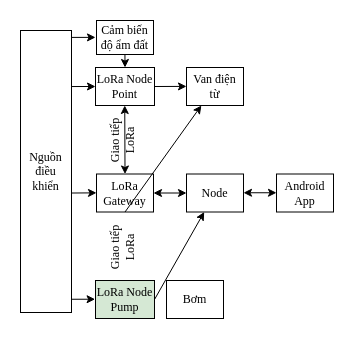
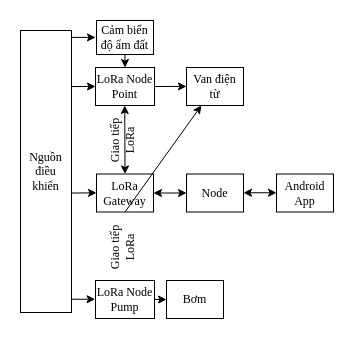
(178, 259) -> (157, 300)
(125, 300) -> (125, 300)
